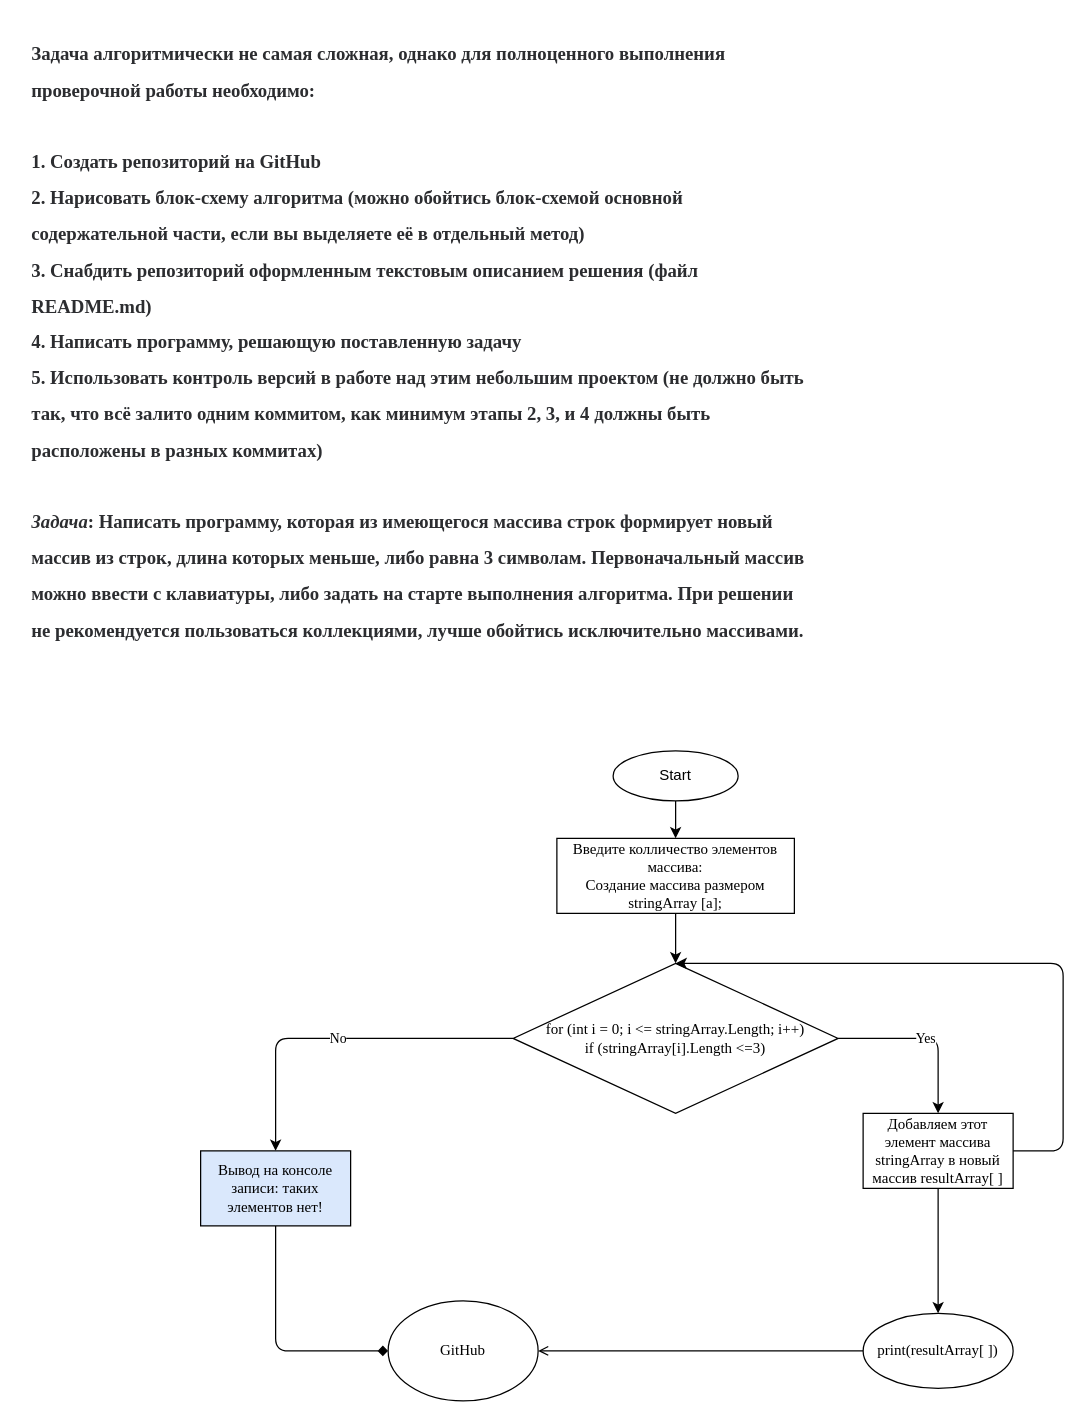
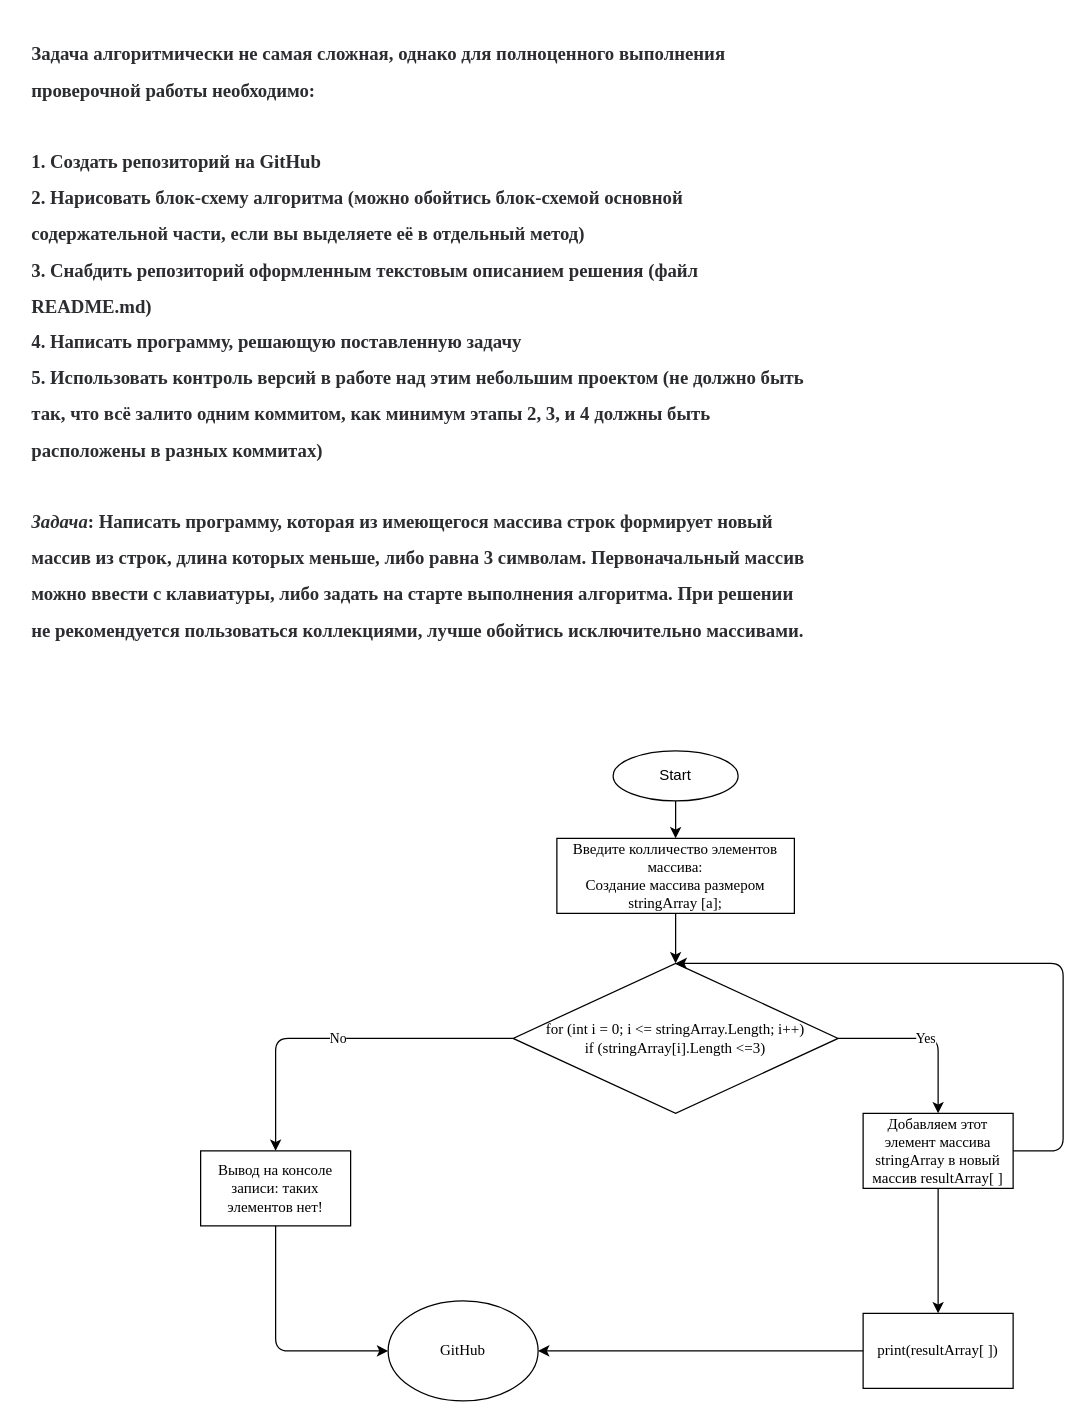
(276, 1188) -> (276, 1188)
(377, 1351) -> (378, 1351)
(546, 1351) -> (548, 1351)
(938, 1351) -> (938, 1351)
